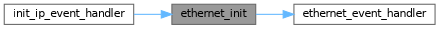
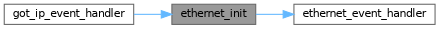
(69, 14) -> (69, 14)
